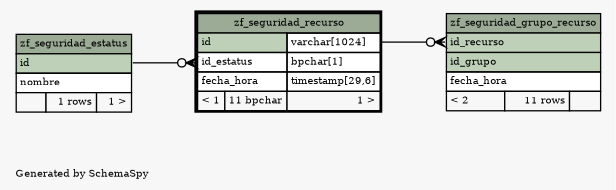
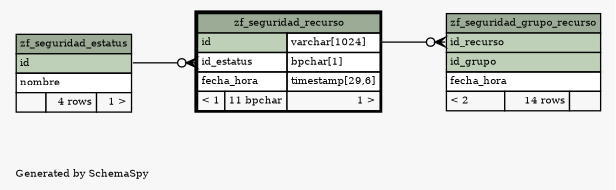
(545, 100) -> (545, 100)
(75, 102) -> (75, 102)
